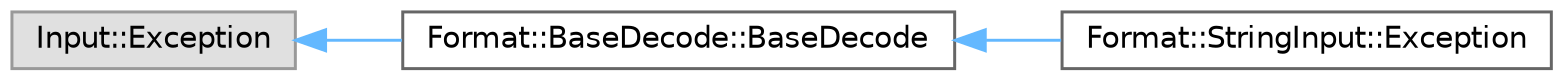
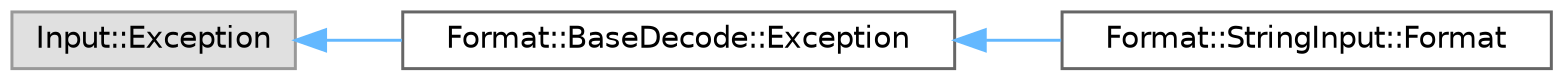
(679, 40) -> (679, 40)
(1307, 40) -> (1307, 40)
